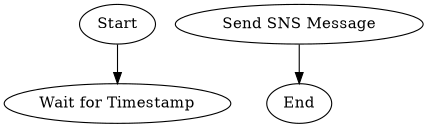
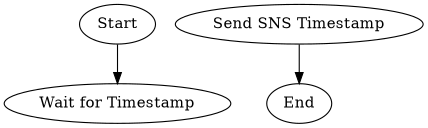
(299, 24) -> (299, 24)
